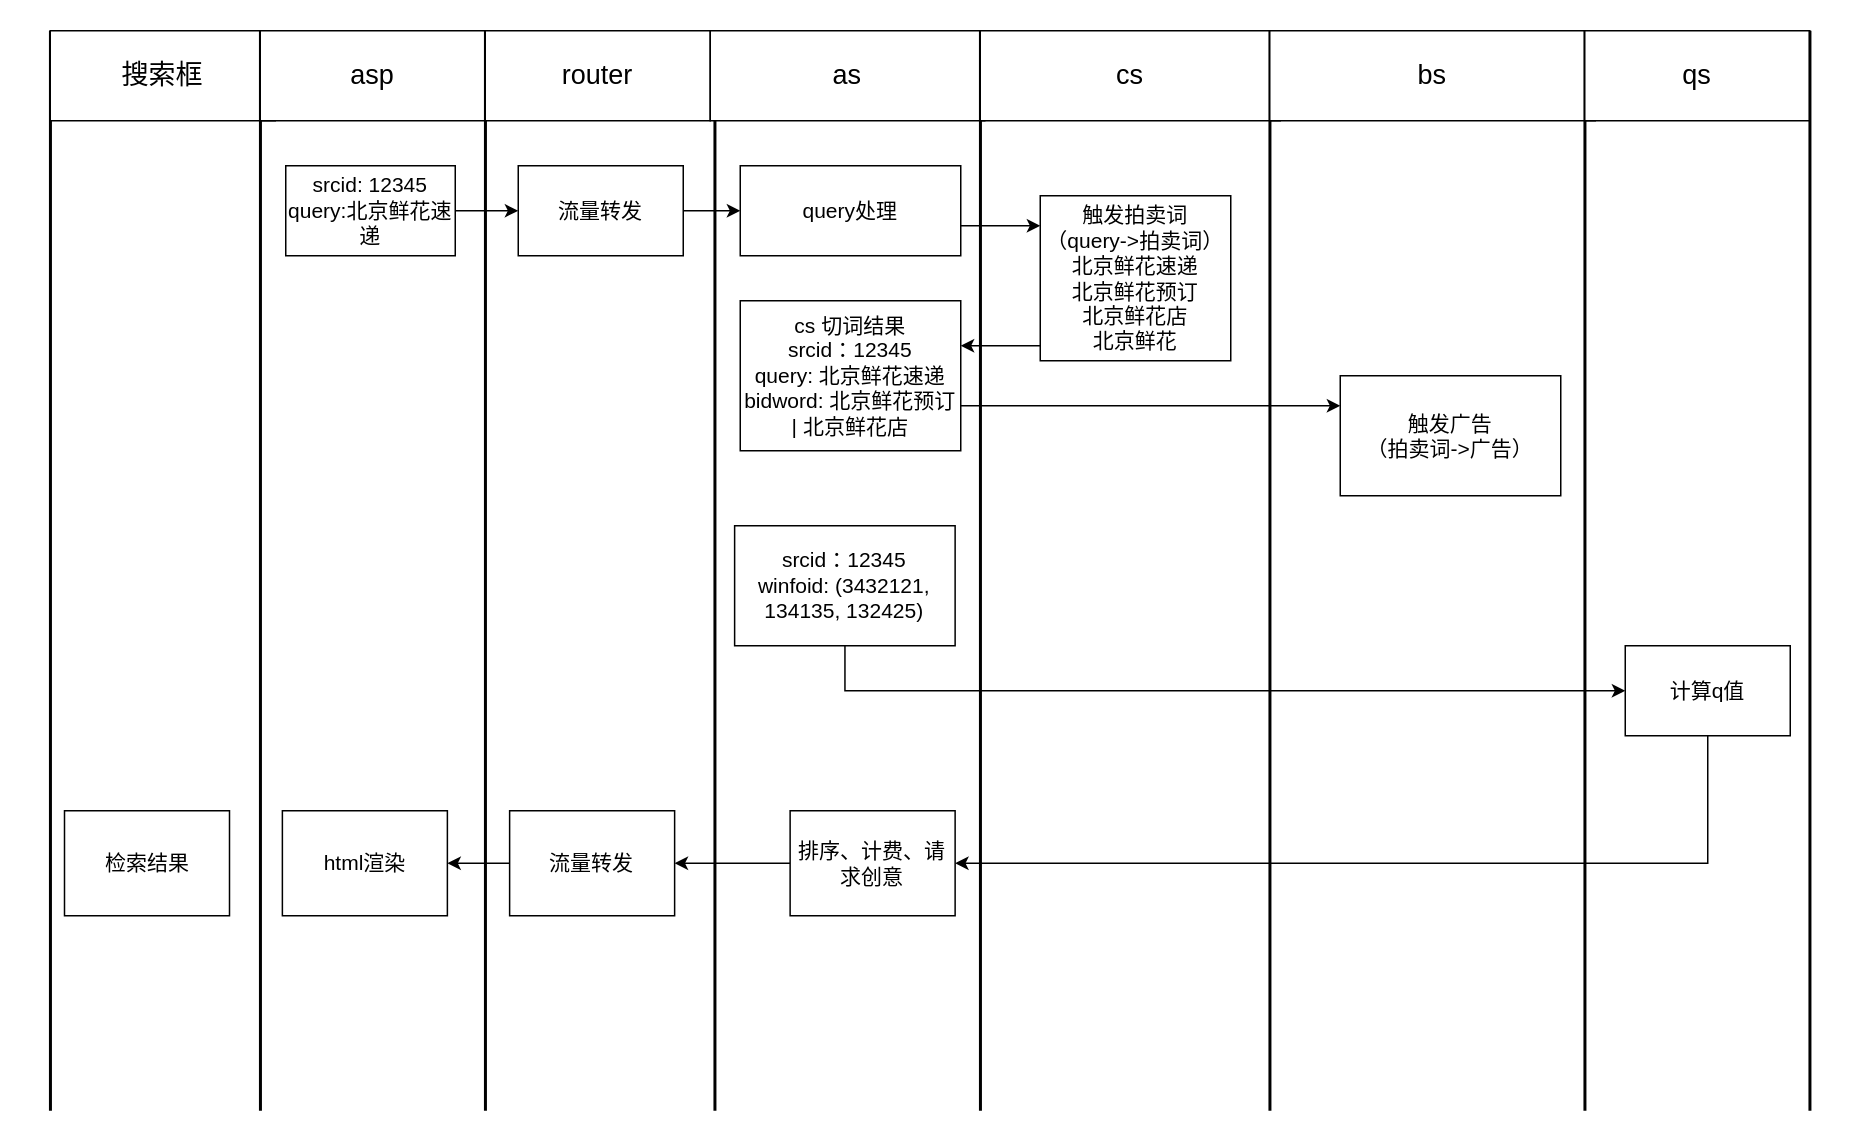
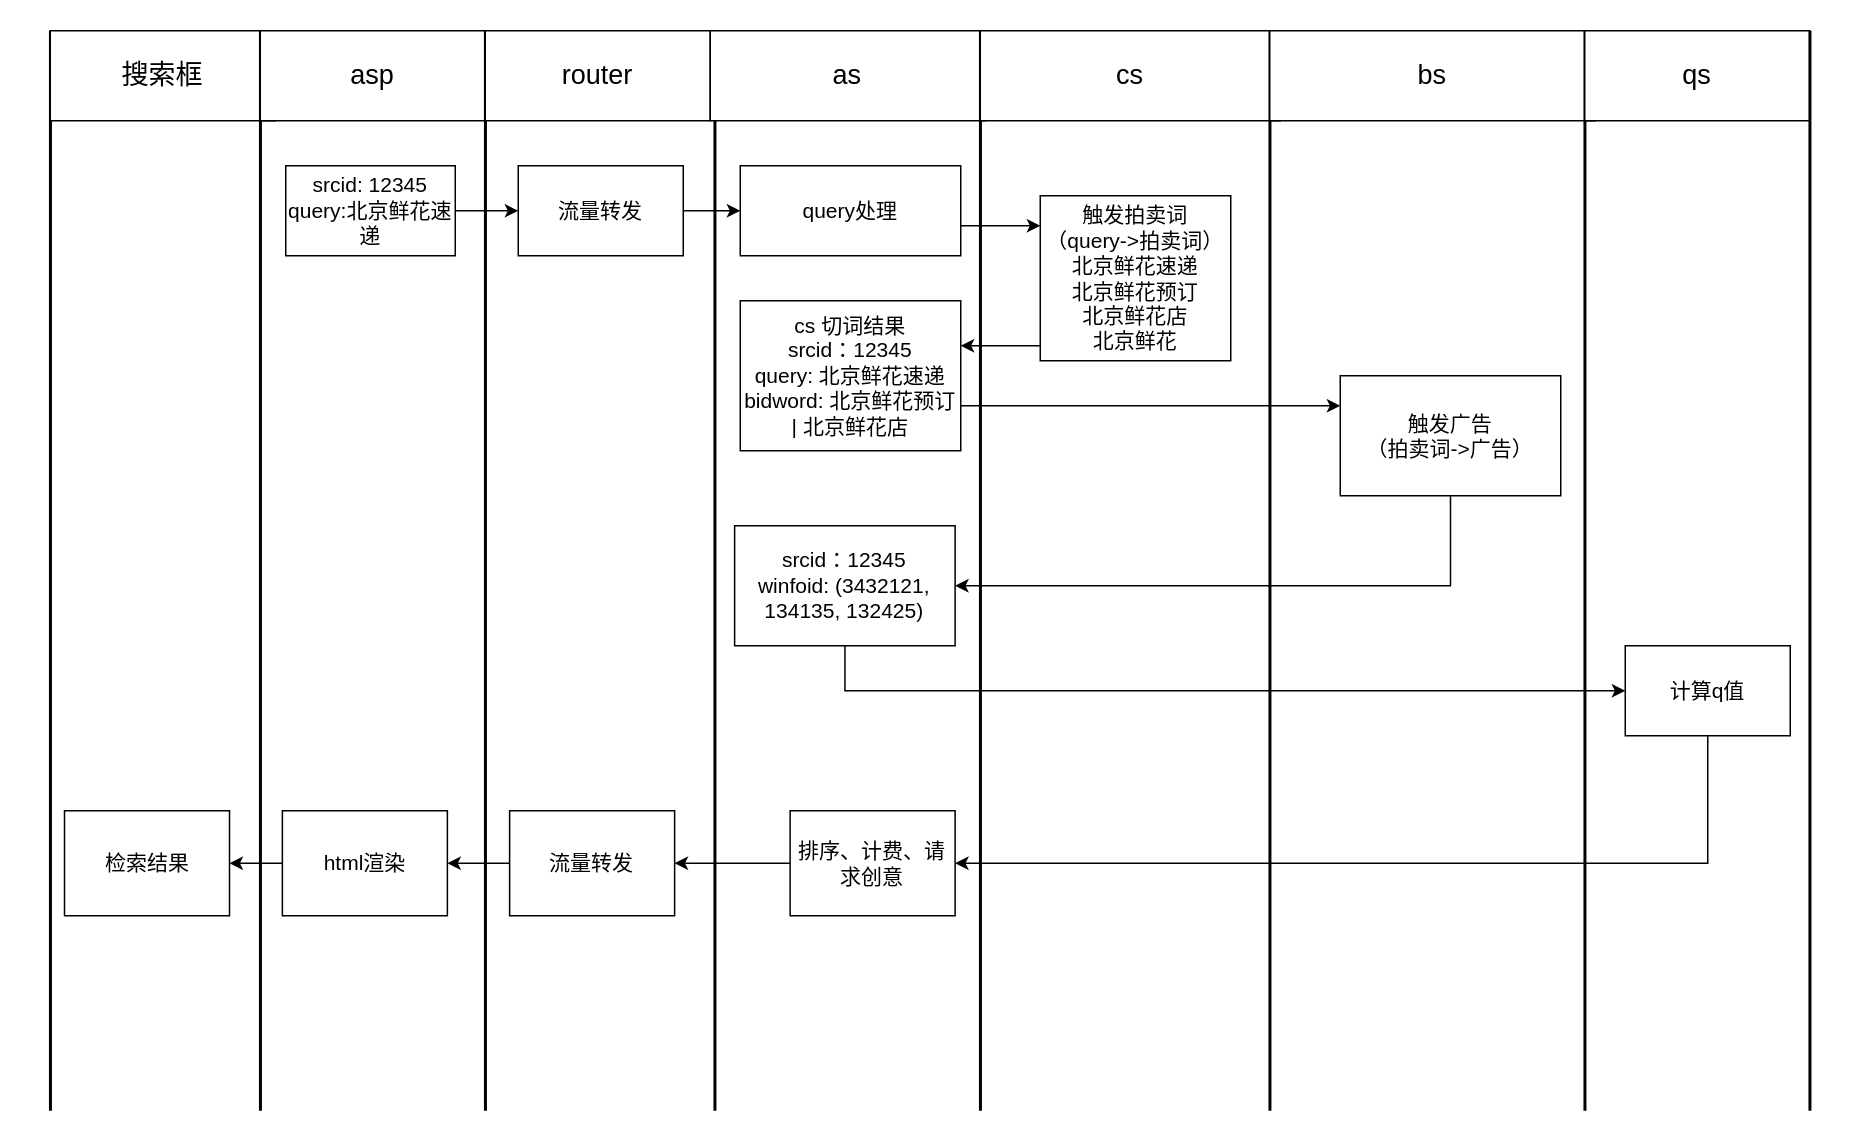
none -> (1249, 586)
none -> (253, 863)
